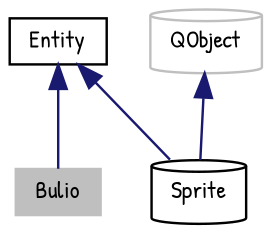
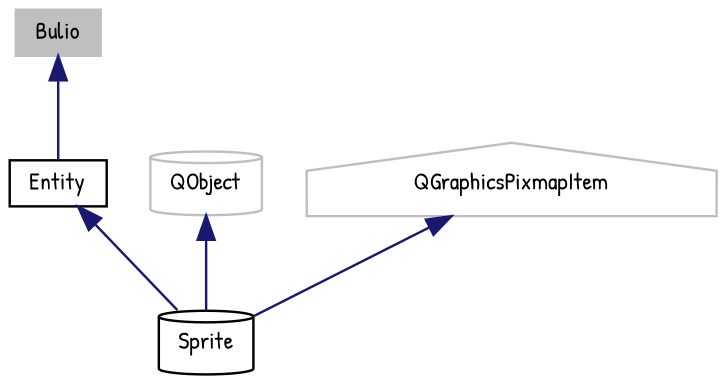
(58, 129) -> (58, 121)
none -> (512, 183)
